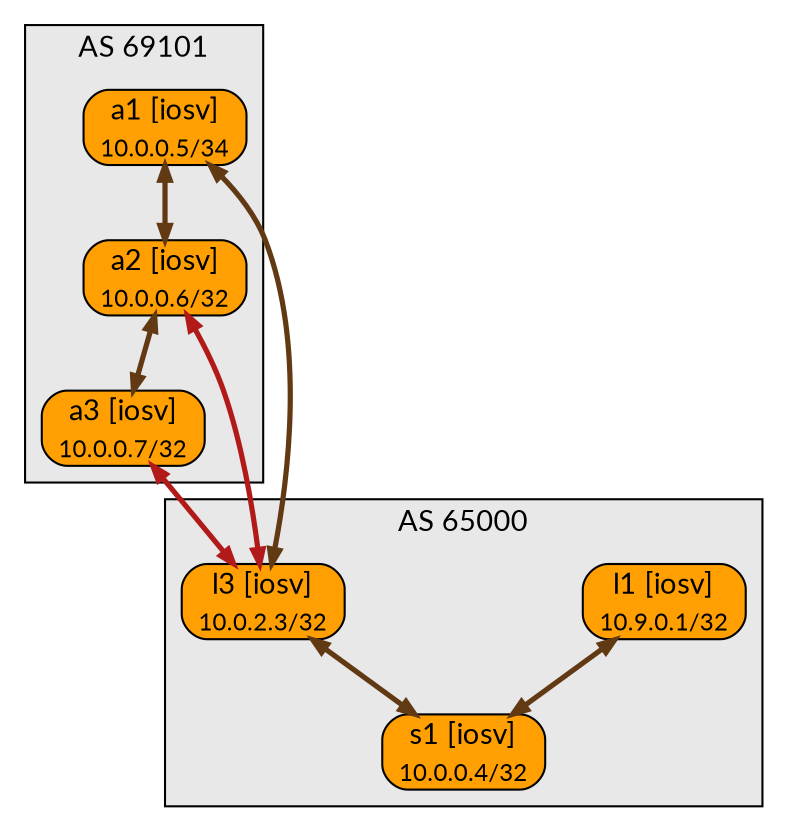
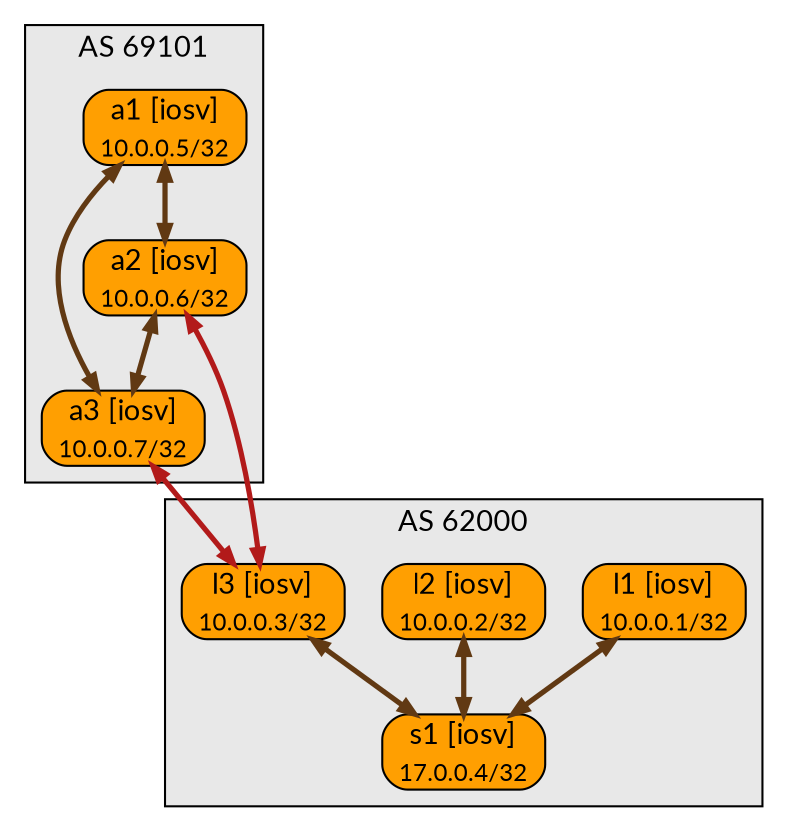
(165, 140) -> (165, 140)
(289, 354) -> (59, 272)
(464, 523) -> (464, 523)
none -> (464, 602)
(263, 614) -> (263, 614)
(664, 614) -> (664, 614)
(464, 765) -> (464, 765)
